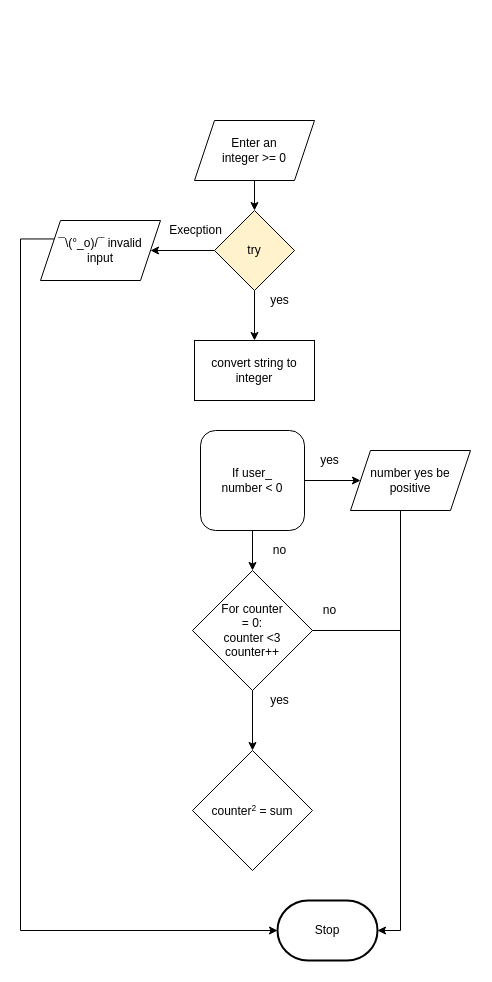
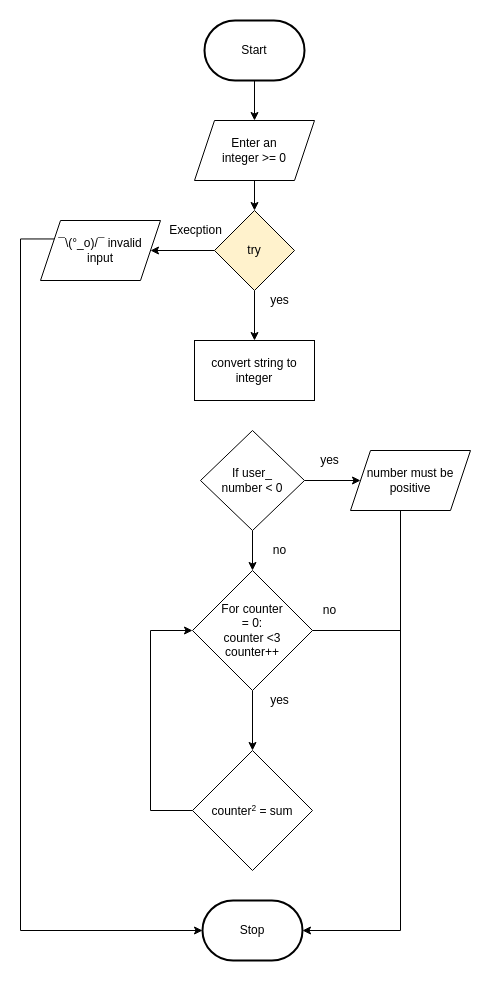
none -> (255, 51)
none -> (255, 97)
(253, 481) -> (253, 481)
(411, 481) -> (411, 481)
none -> (151, 725)
(328, 931) -> (253, 931)
